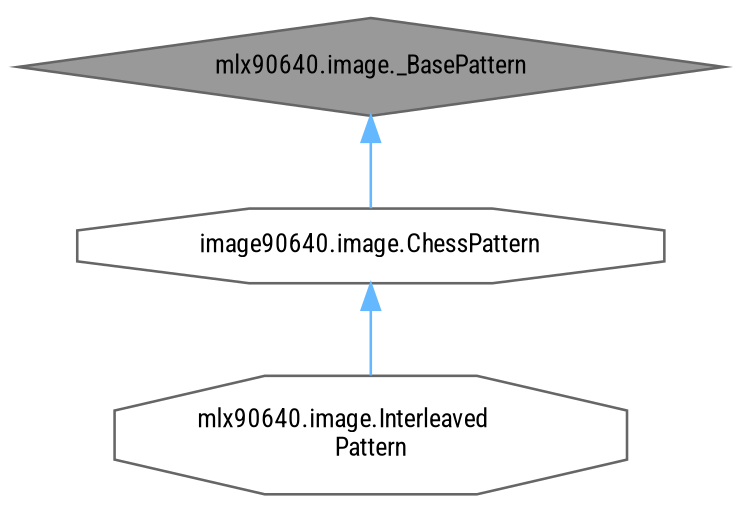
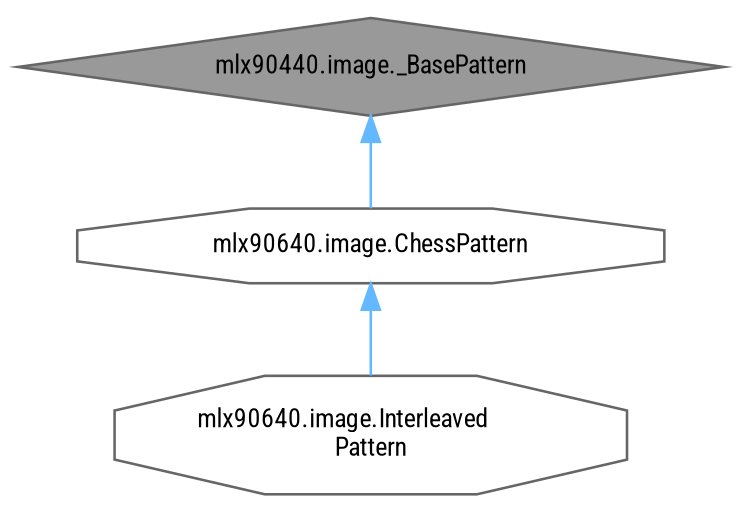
(371, 67) -> (371, 67)
(371, 246) -> (371, 246)
